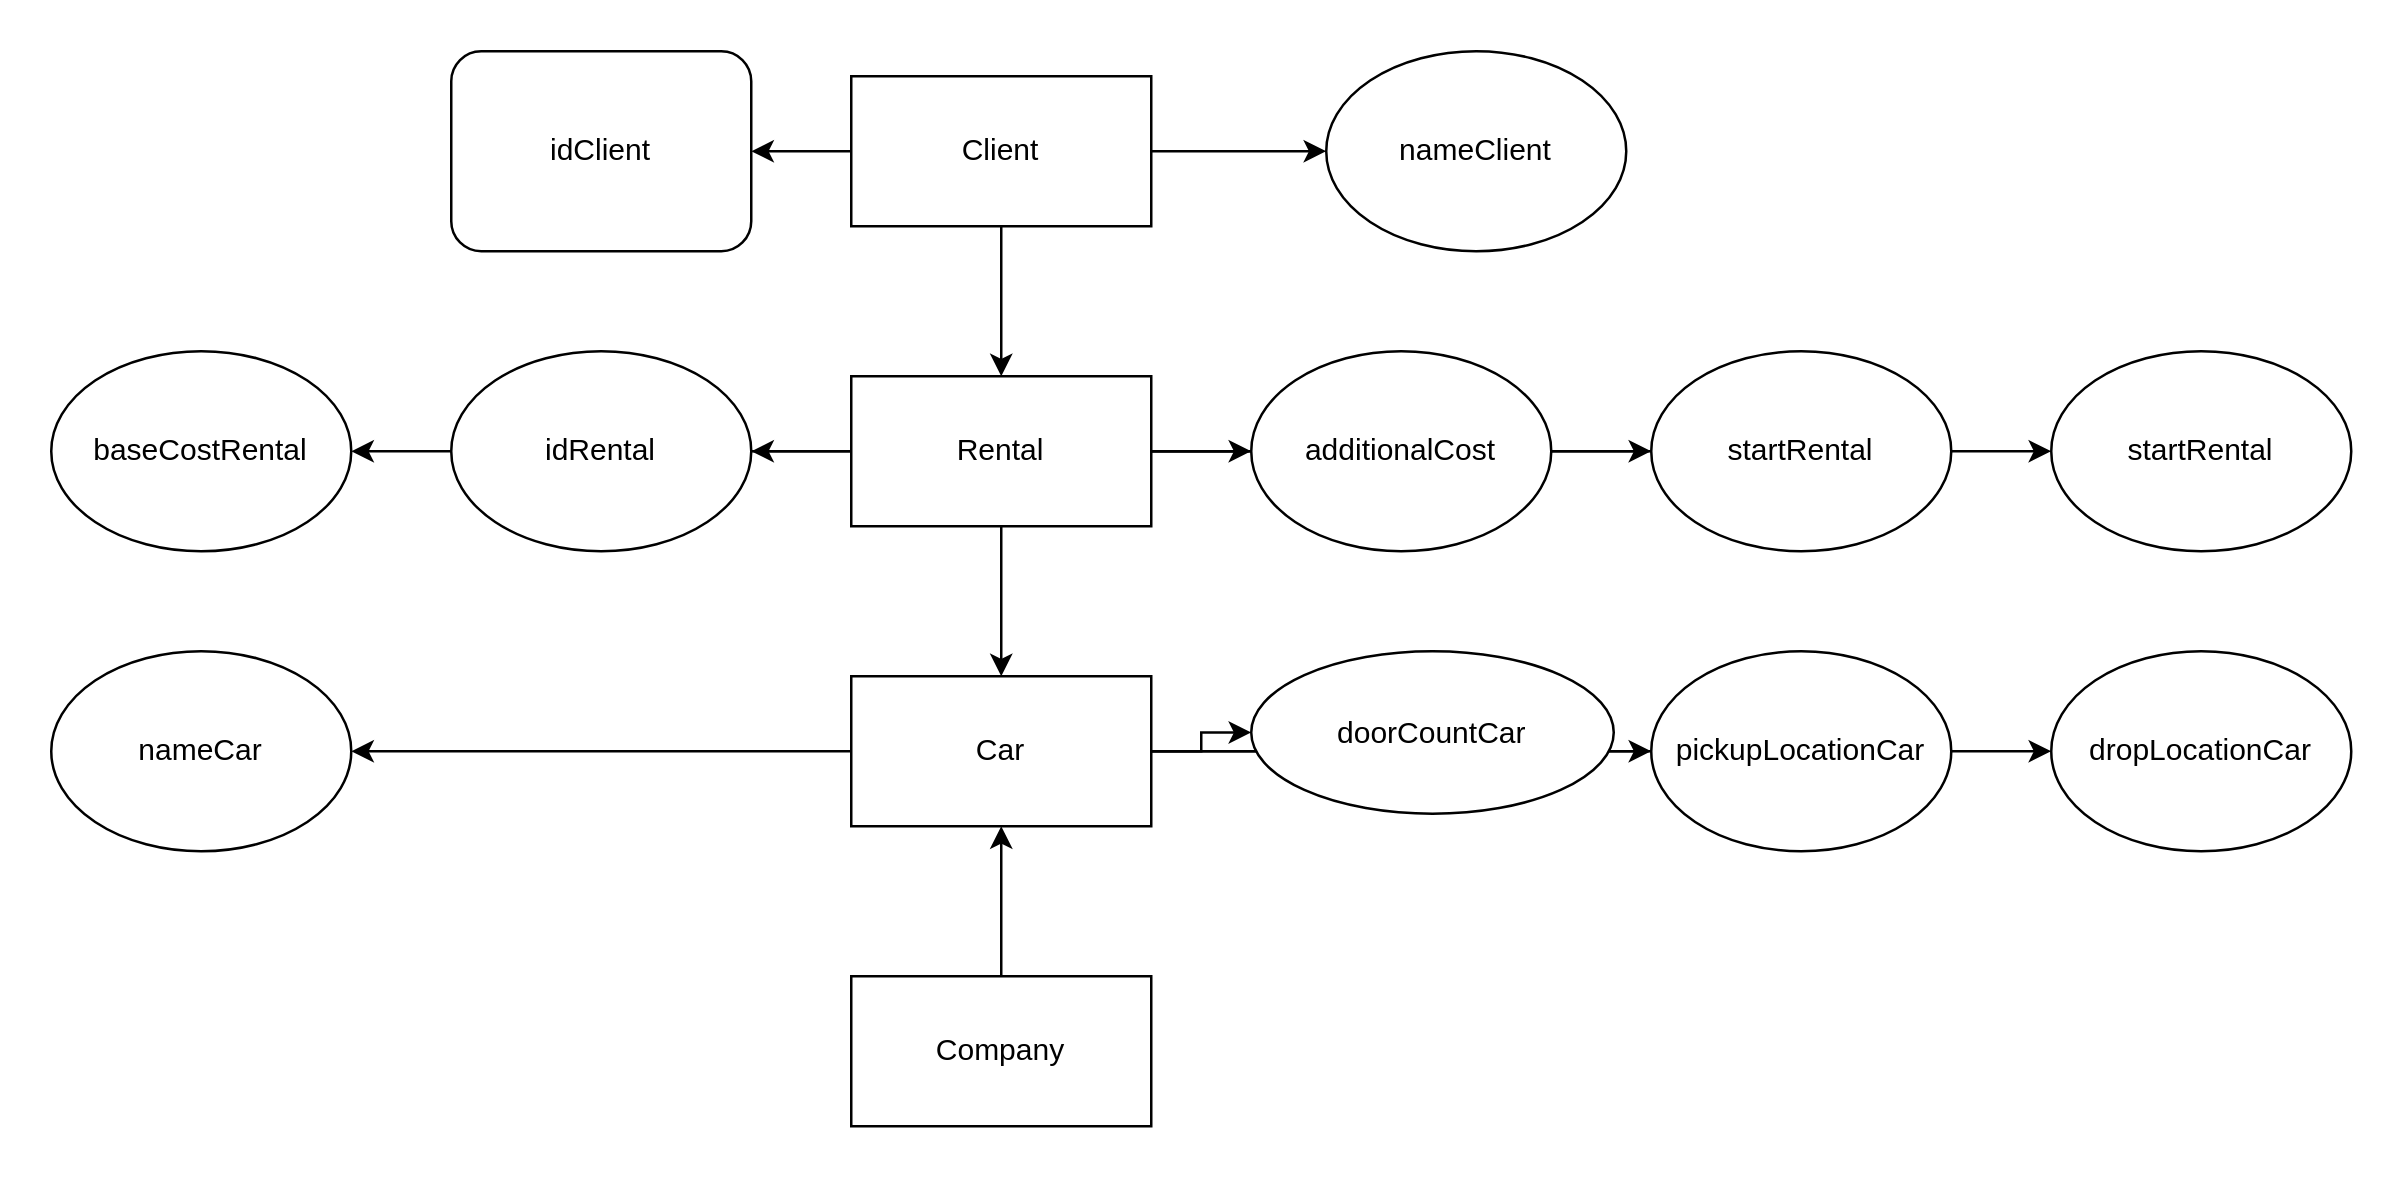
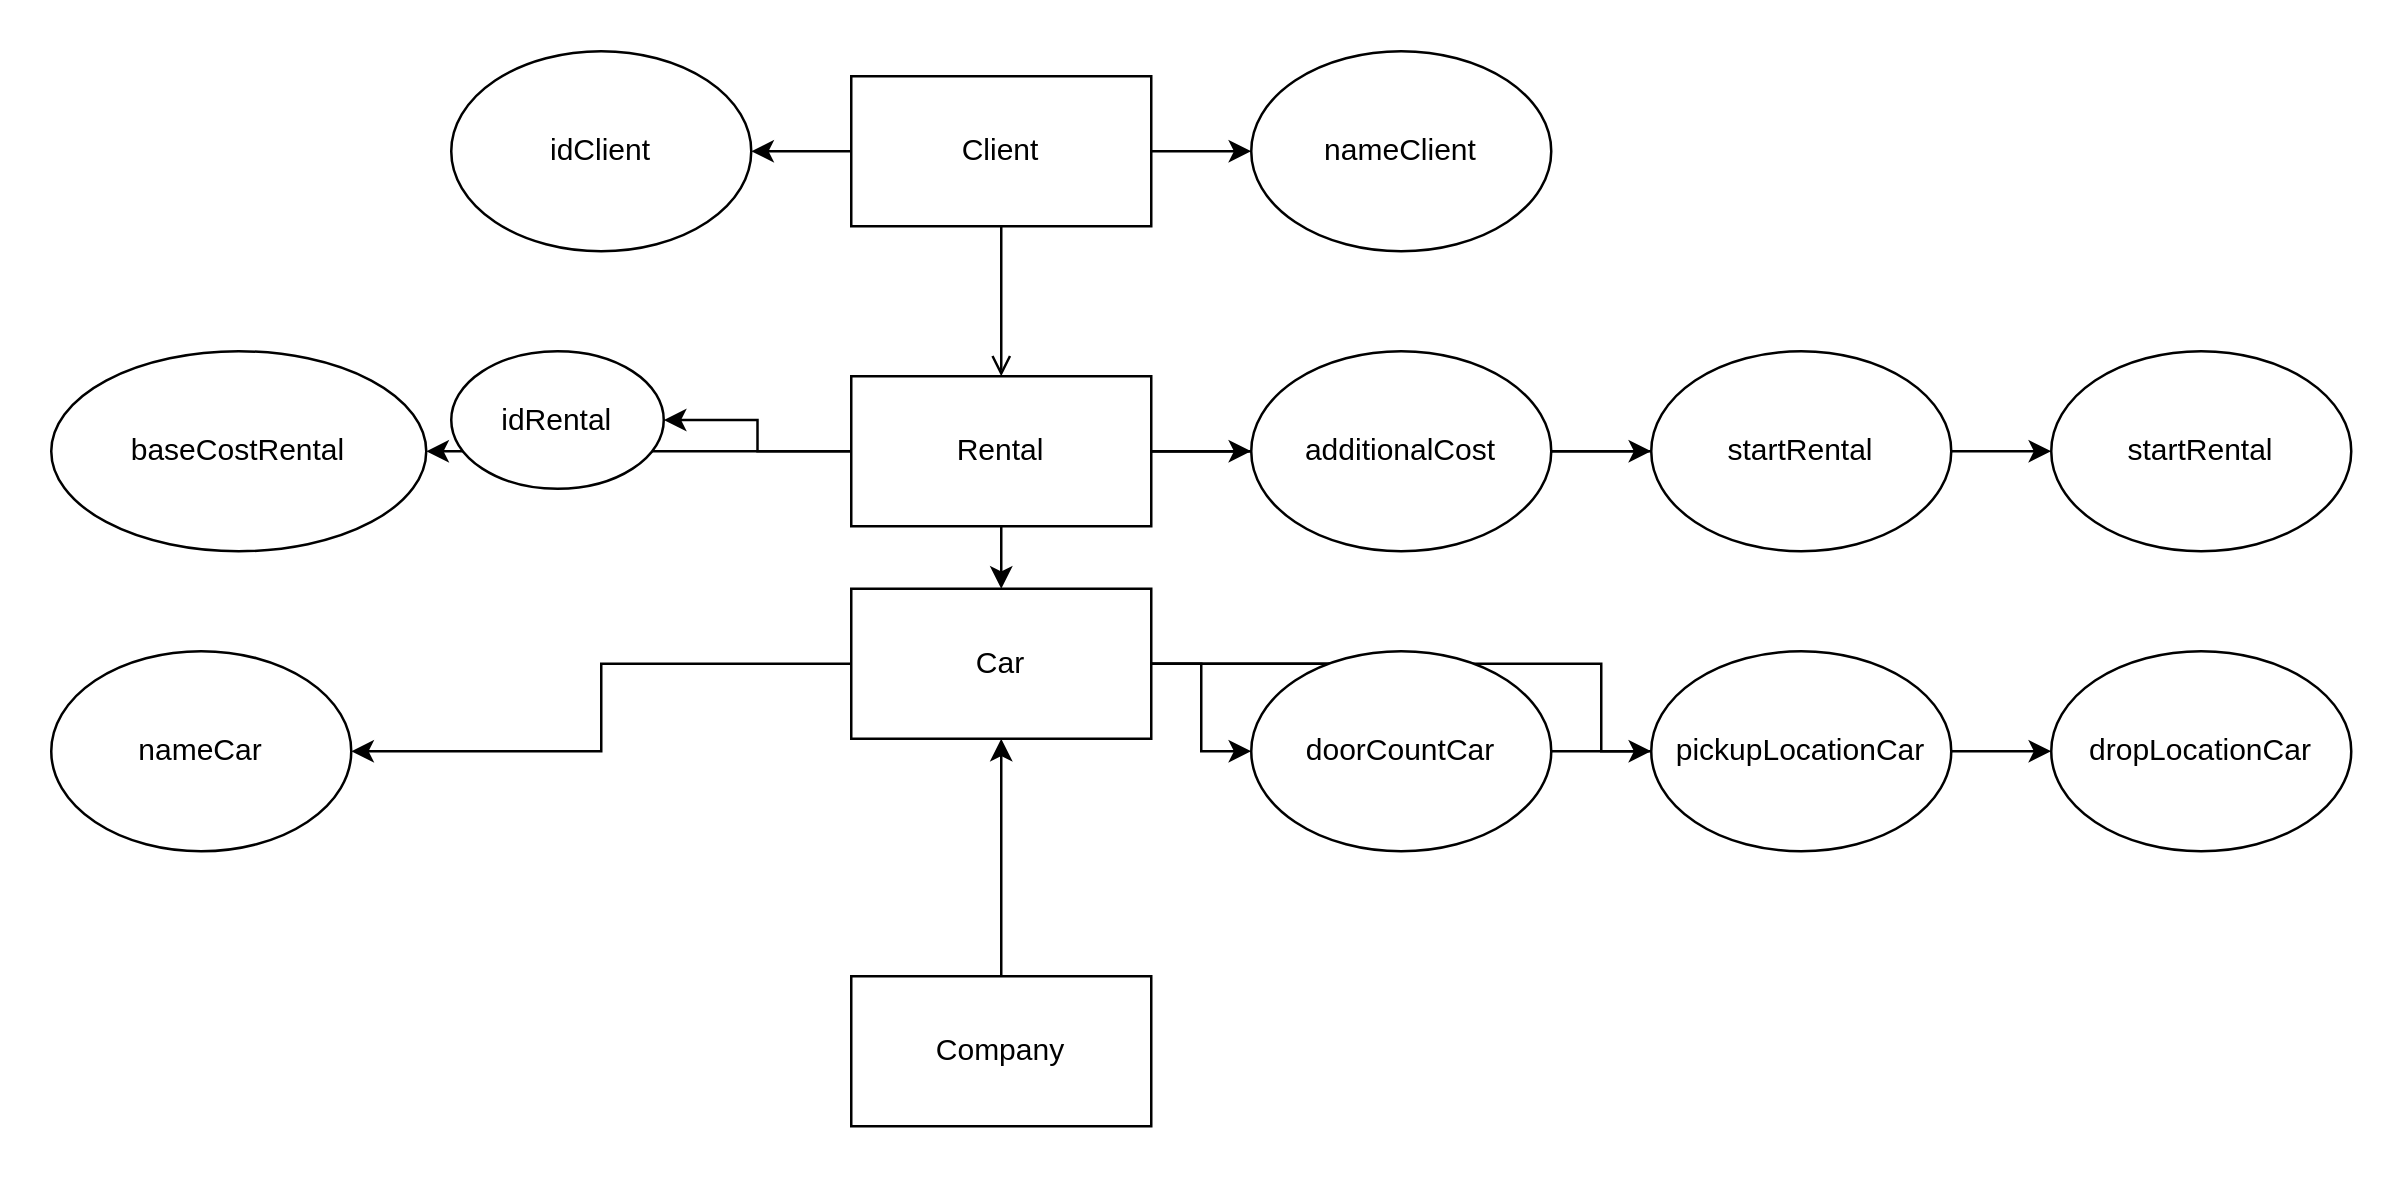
(601, 151) -> (601, 151)
(1476, 151) -> (1401, 151)
(1001, 358) -> (1001, 362)
(201, 451) -> (239, 451)
(601, 451) -> (558, 420)
(1433, 733) -> (1401, 751)
(1001, 751) -> (1001, 664)
